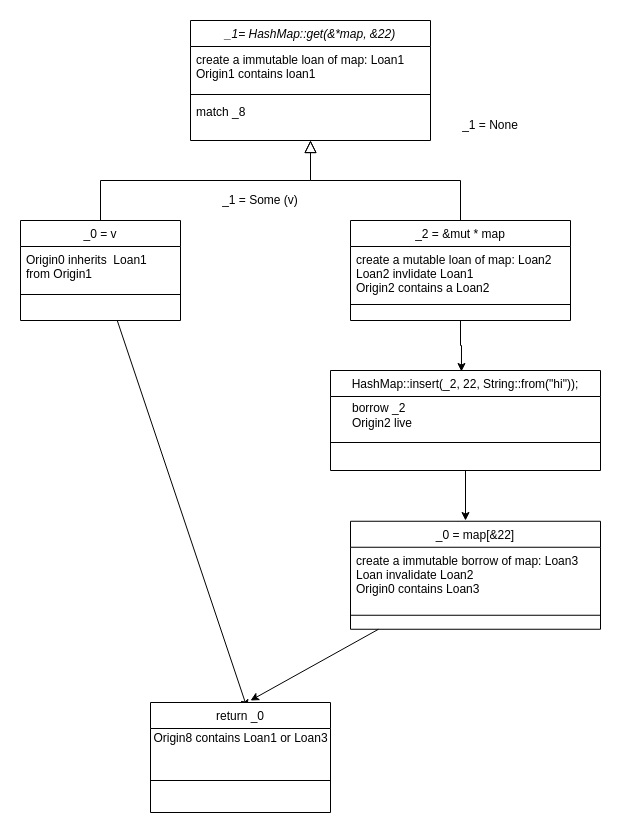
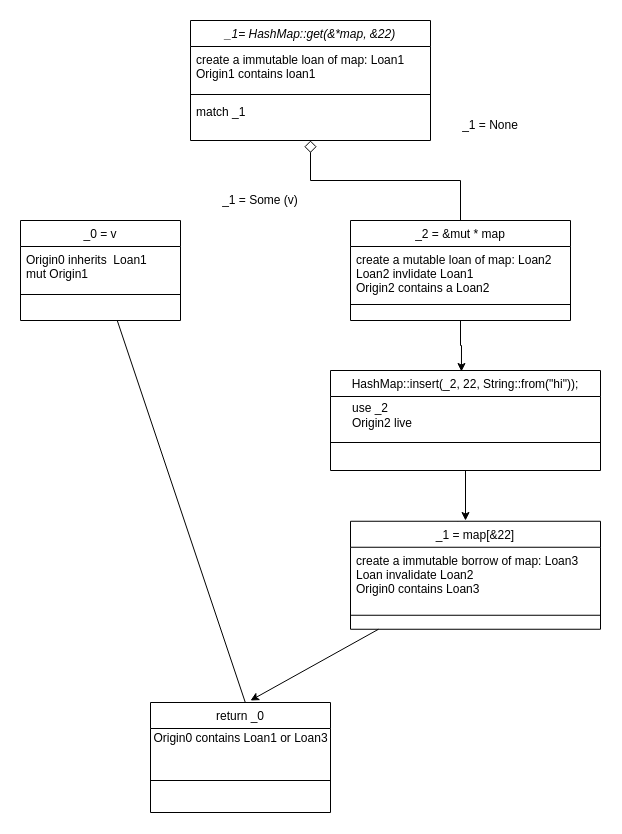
(221, 112) -> (221, 112)
(185, 181) -> none
(313, 181) -> (313, 181)
(94, 260) -> (94, 260)
(365, 409) -> (365, 409)
(475, 535) -> (475, 535)
(245, 700) -> (245, 700)
(241, 739) -> (241, 739)
